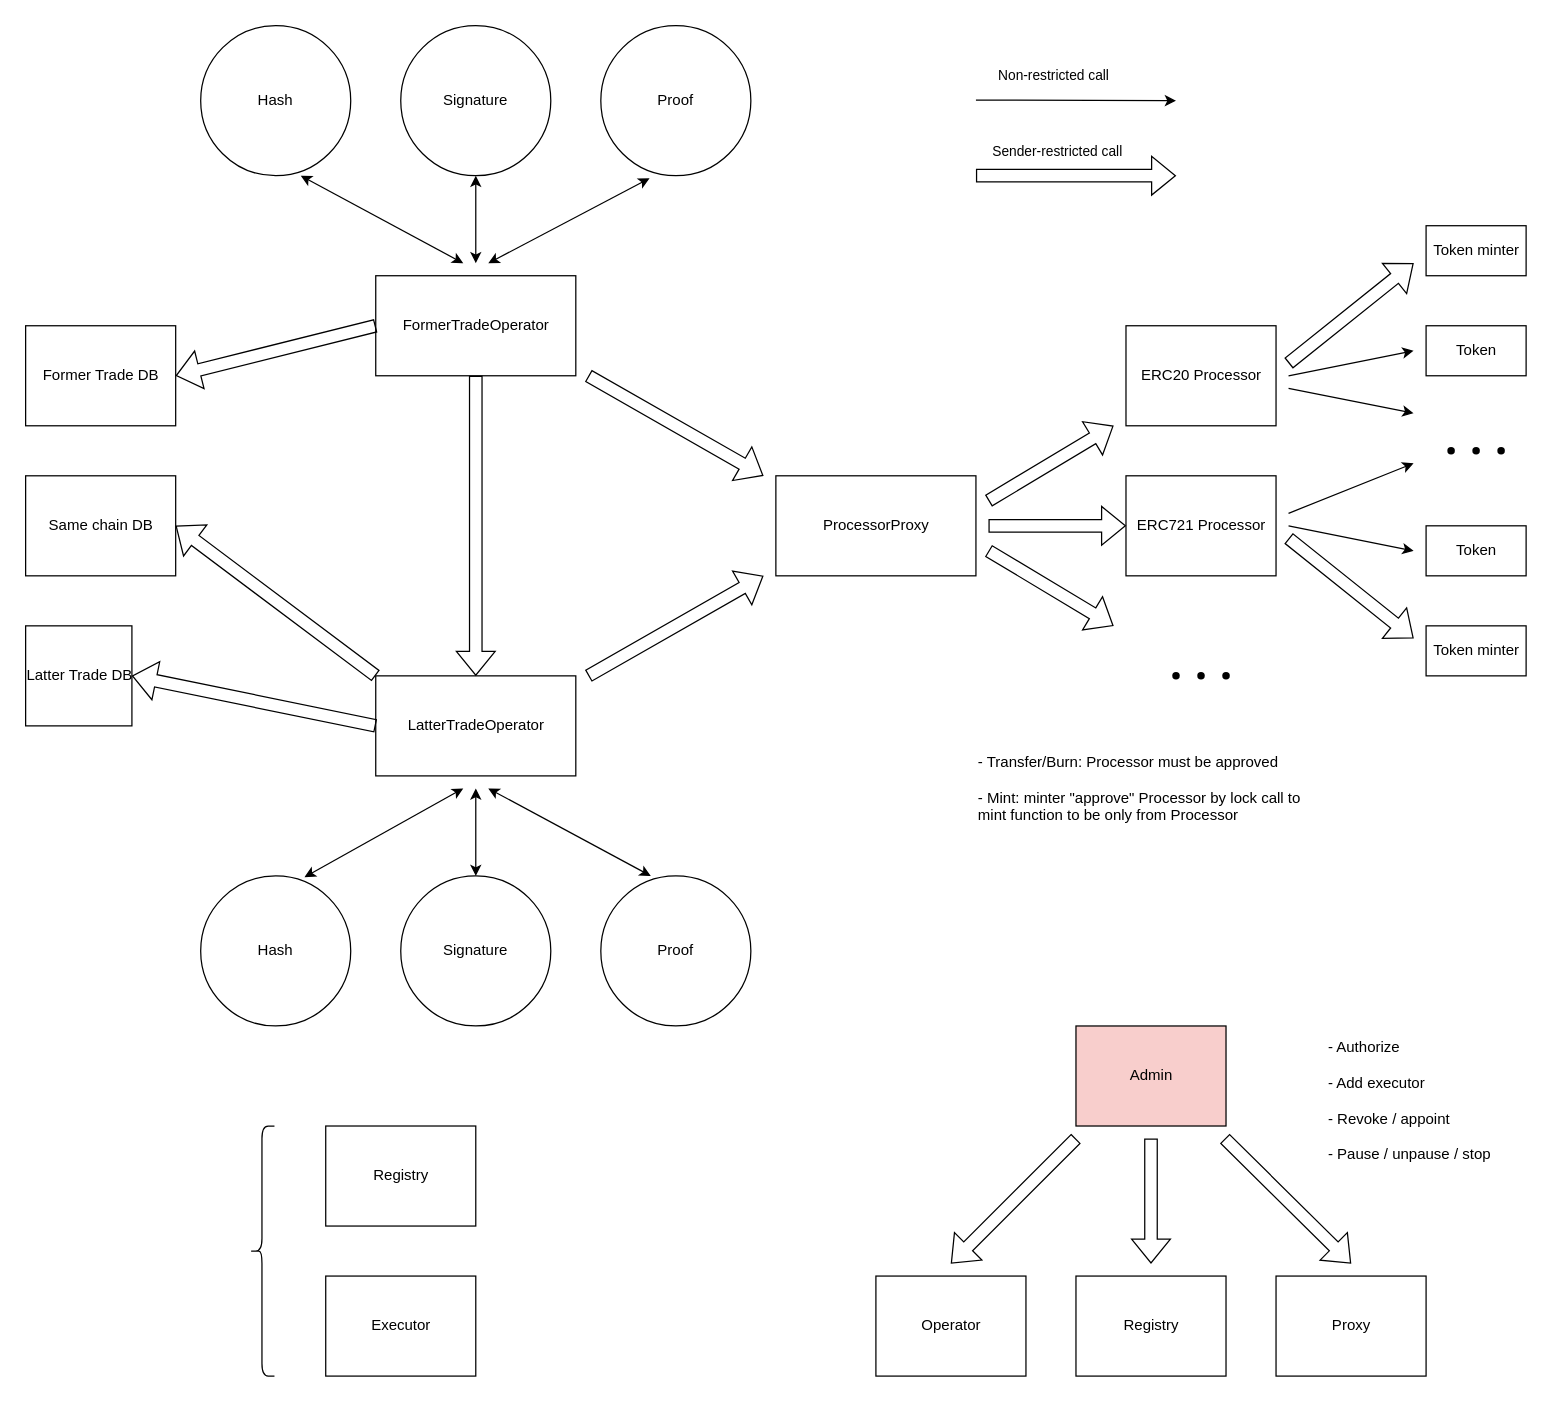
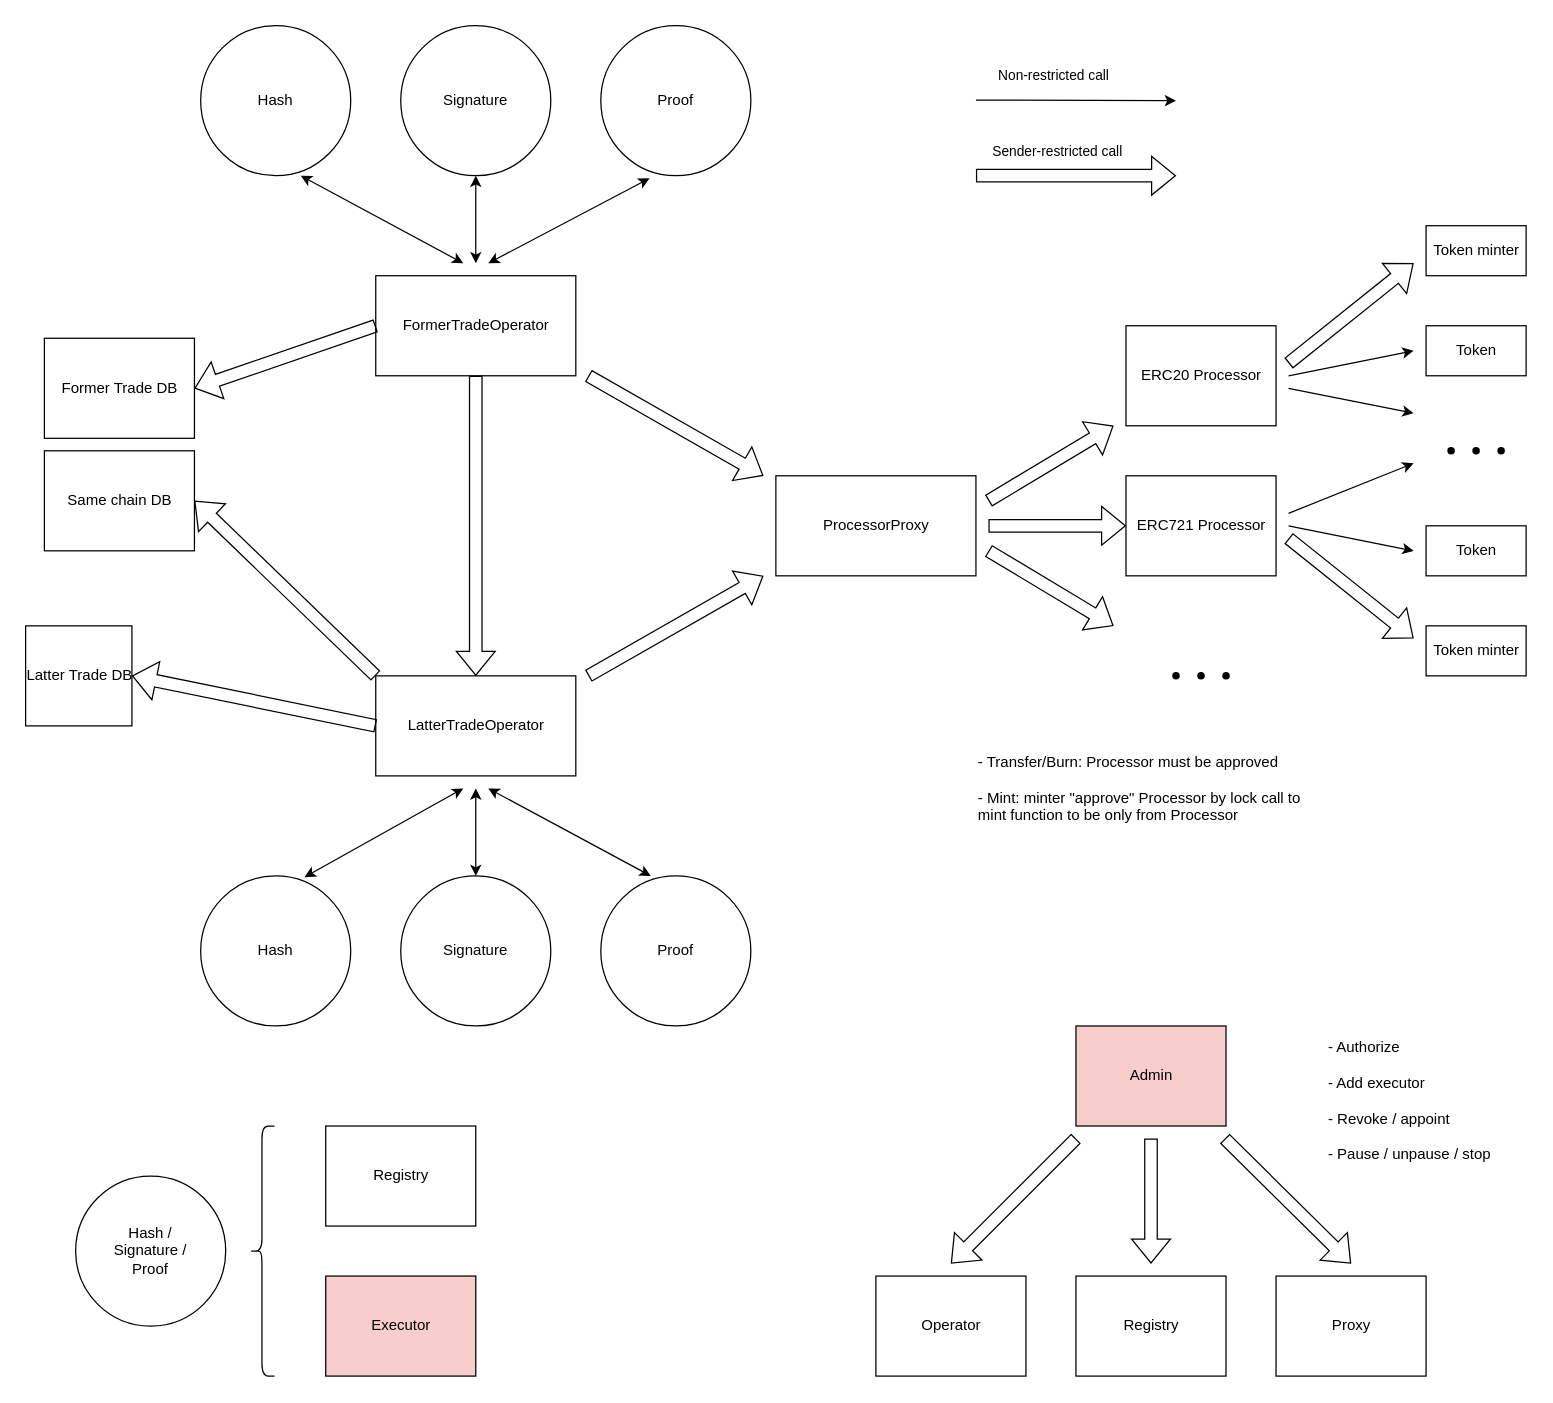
(101, 376) -> (119, 388)
(101, 526) -> (119, 501)
none -> (151, 1251)
(401, 1326) -> (401, 1326)
